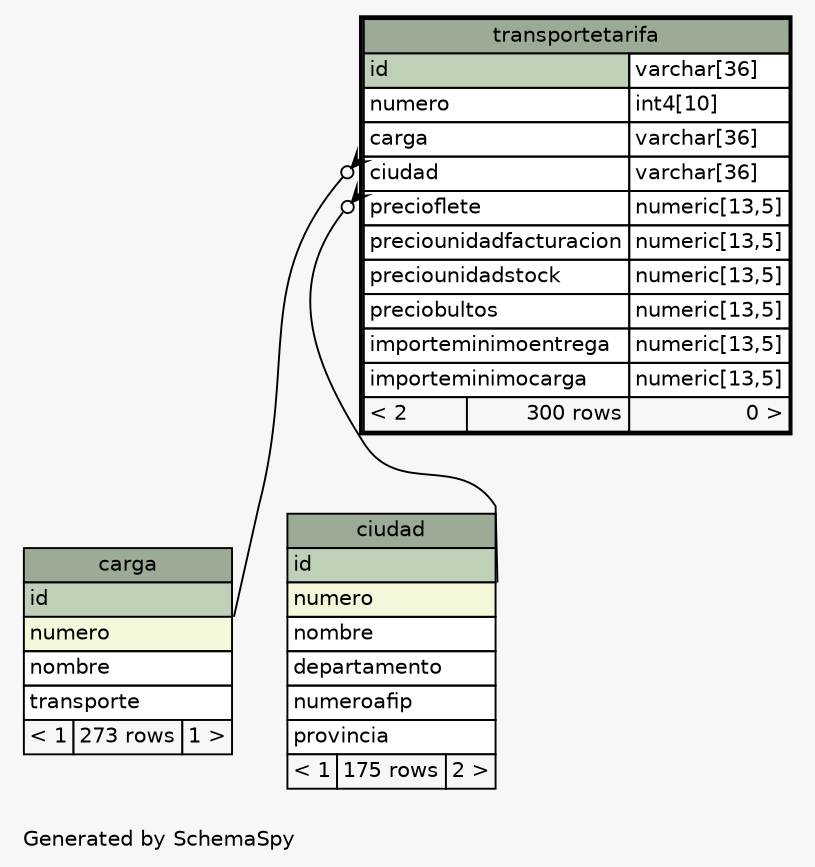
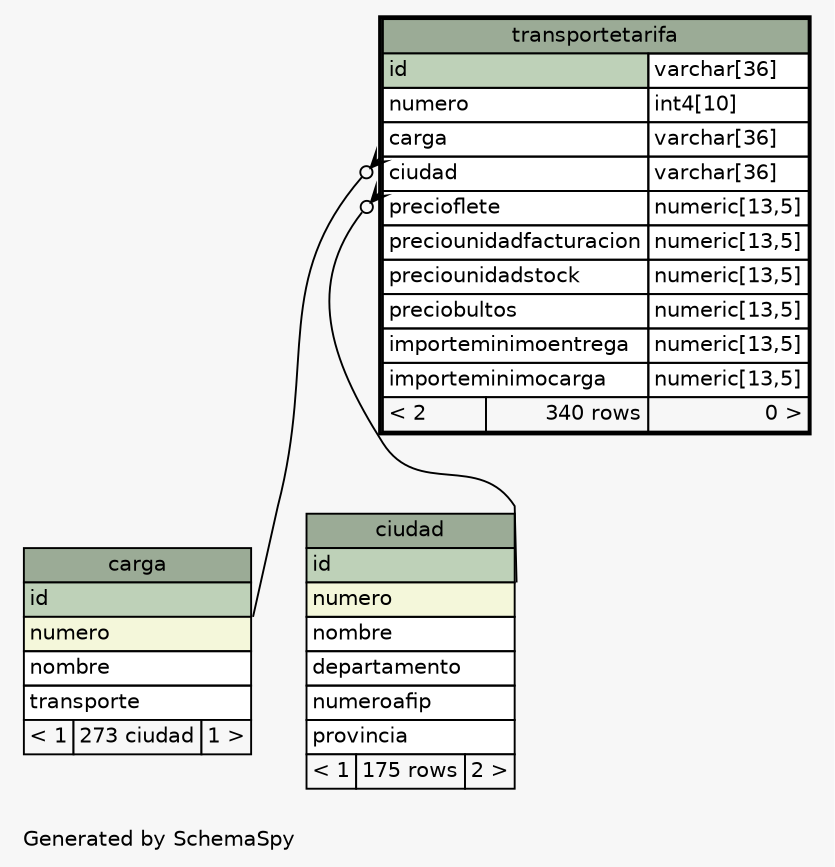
(575, 413) -> (594, 413)
(128, 736) -> (138, 736)
